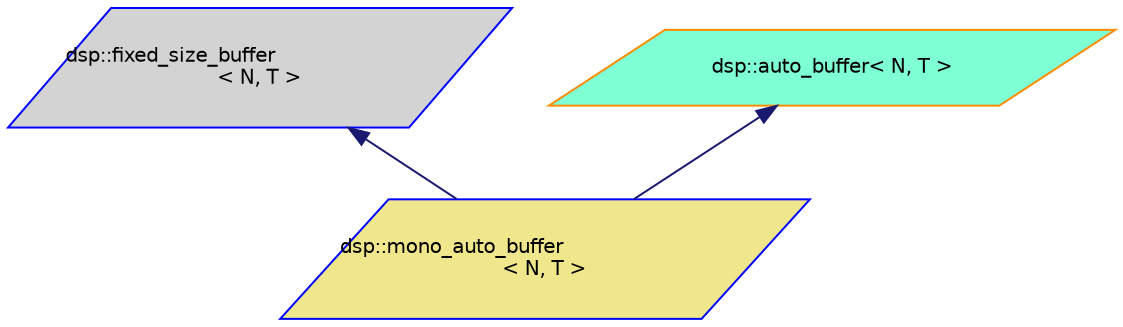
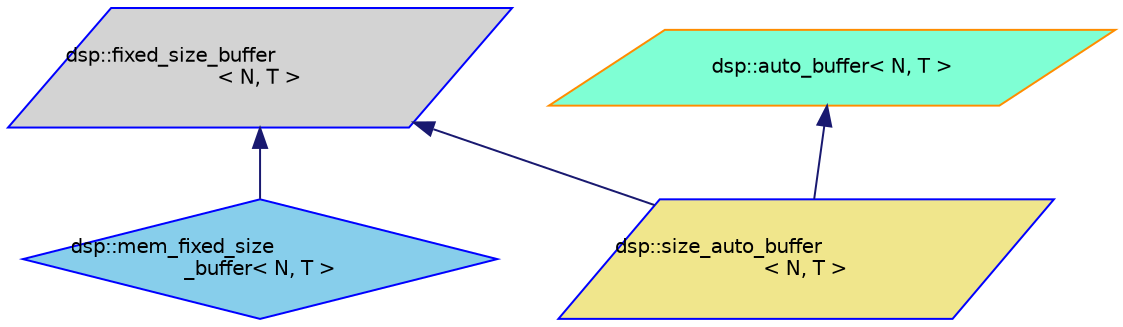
none -> (260, 259)
(545, 259) -> (806, 259)
